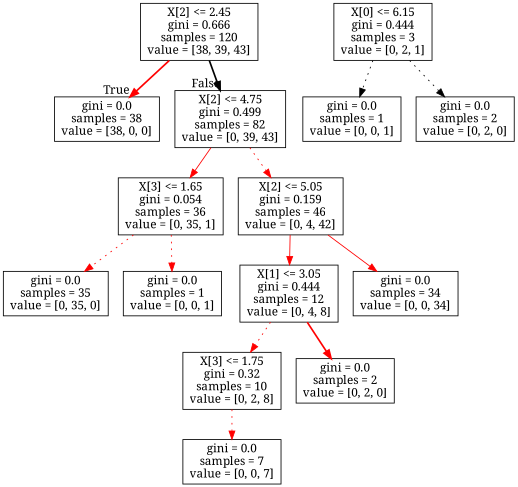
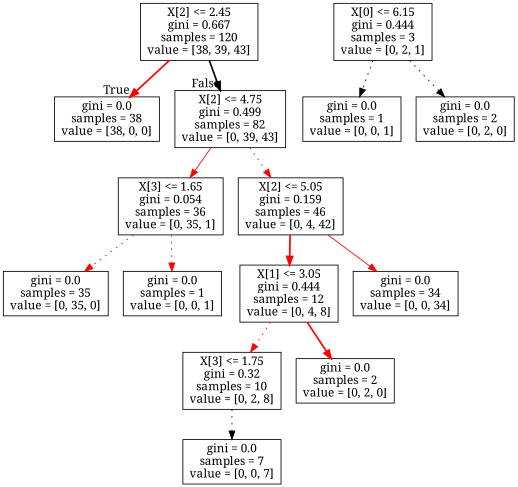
(199, 32) -> (199, 32)
(290, 246) -> (290, 246)
(232, 420) -> (232, 420)
